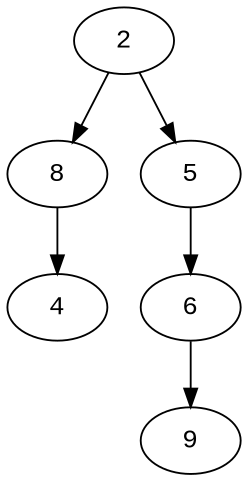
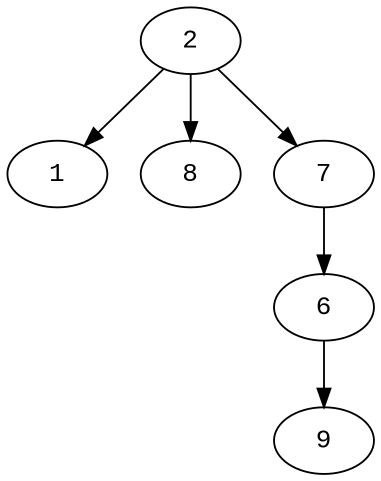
none -> (57, 174)
(191, 174) -> (324, 174)
(57, 307) -> none
